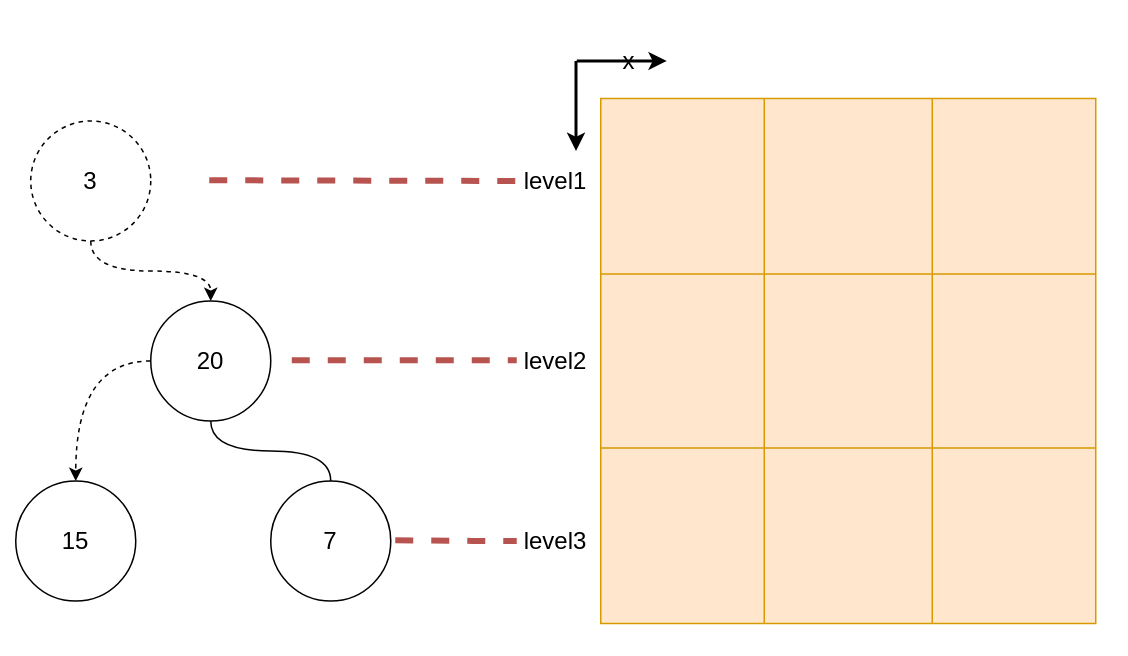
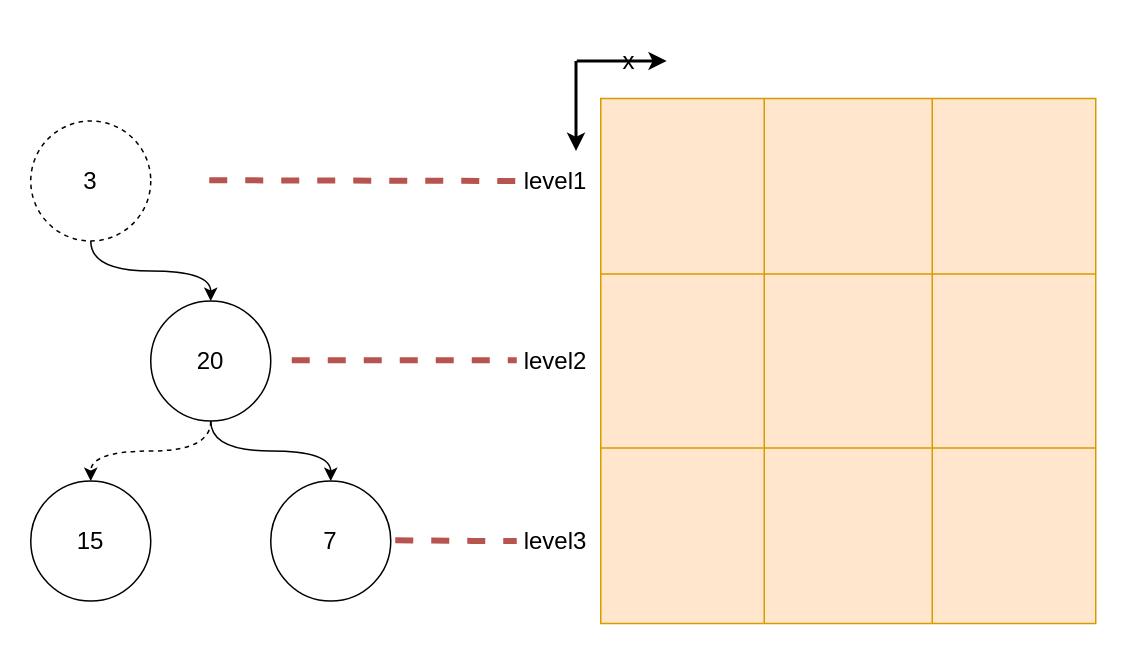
(148, 271) -> (148, 271)
(316, 458) -> (314, 455)
(76, 541) -> (91, 541)
